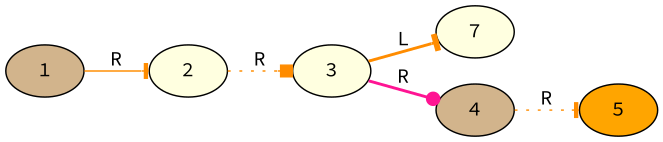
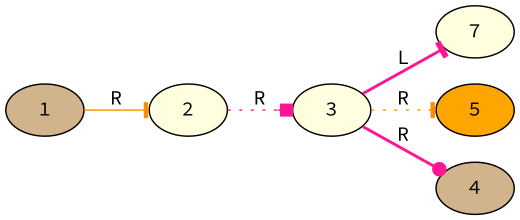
(400, 52) -> (401, 73)
(253, 71) -> (253, 110)
(543, 110) -> (400, 110)
